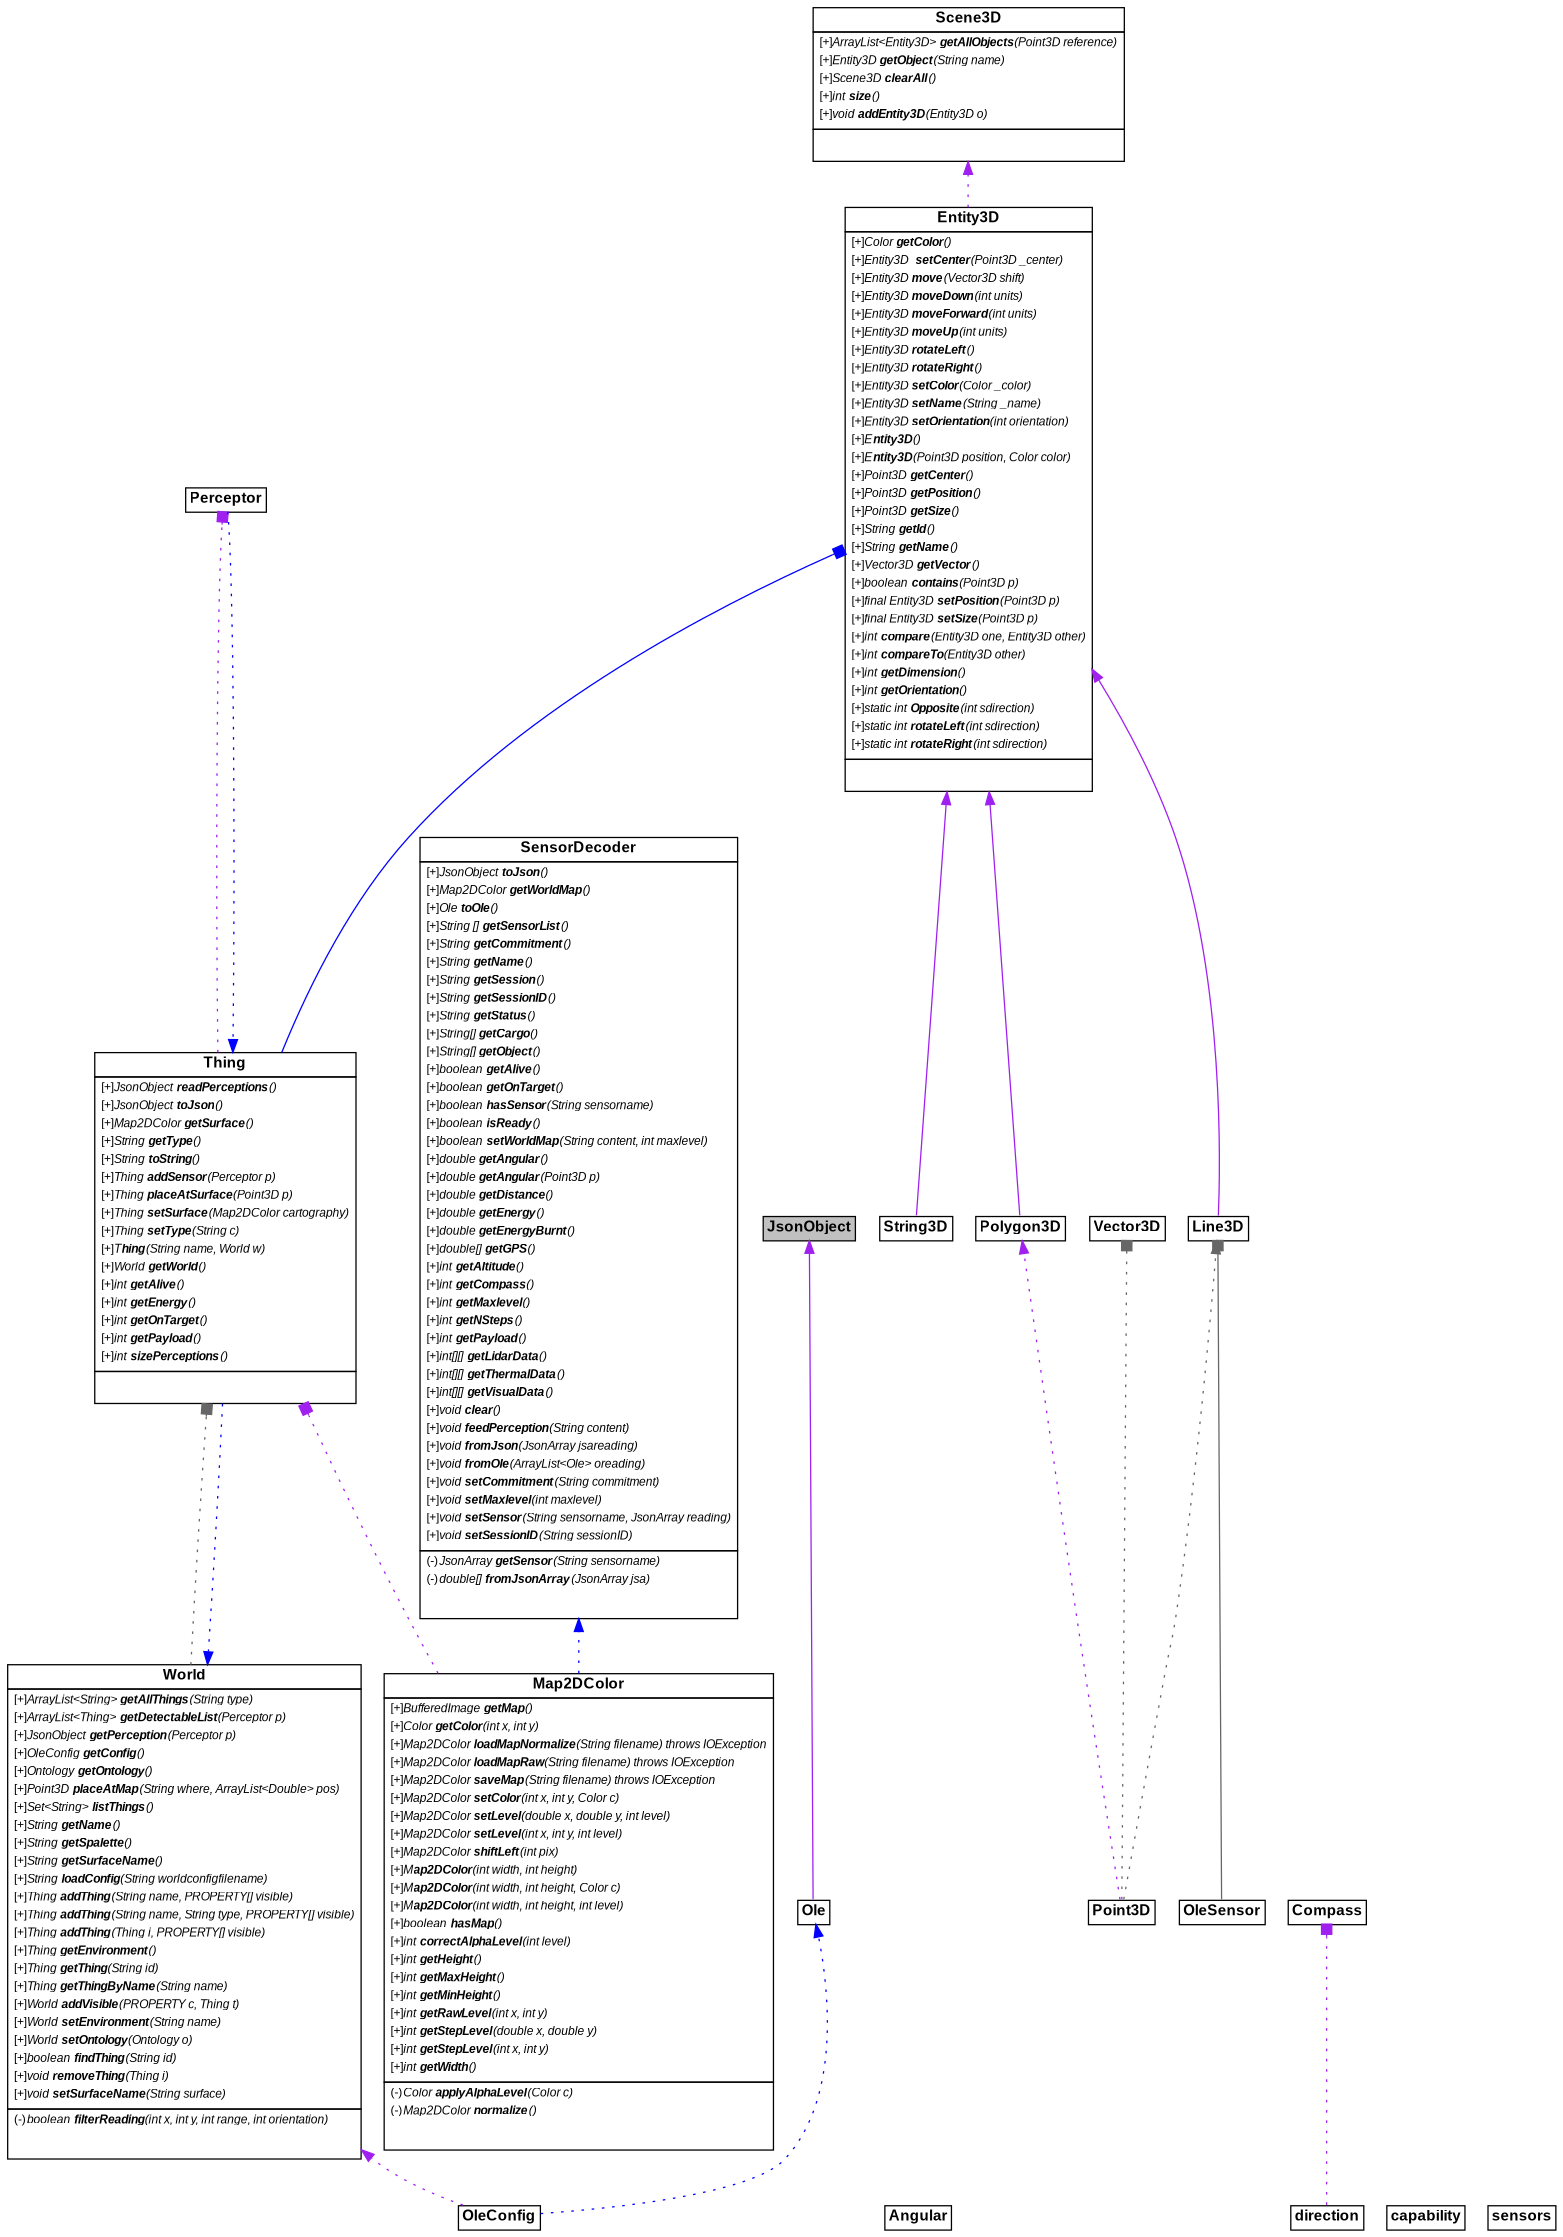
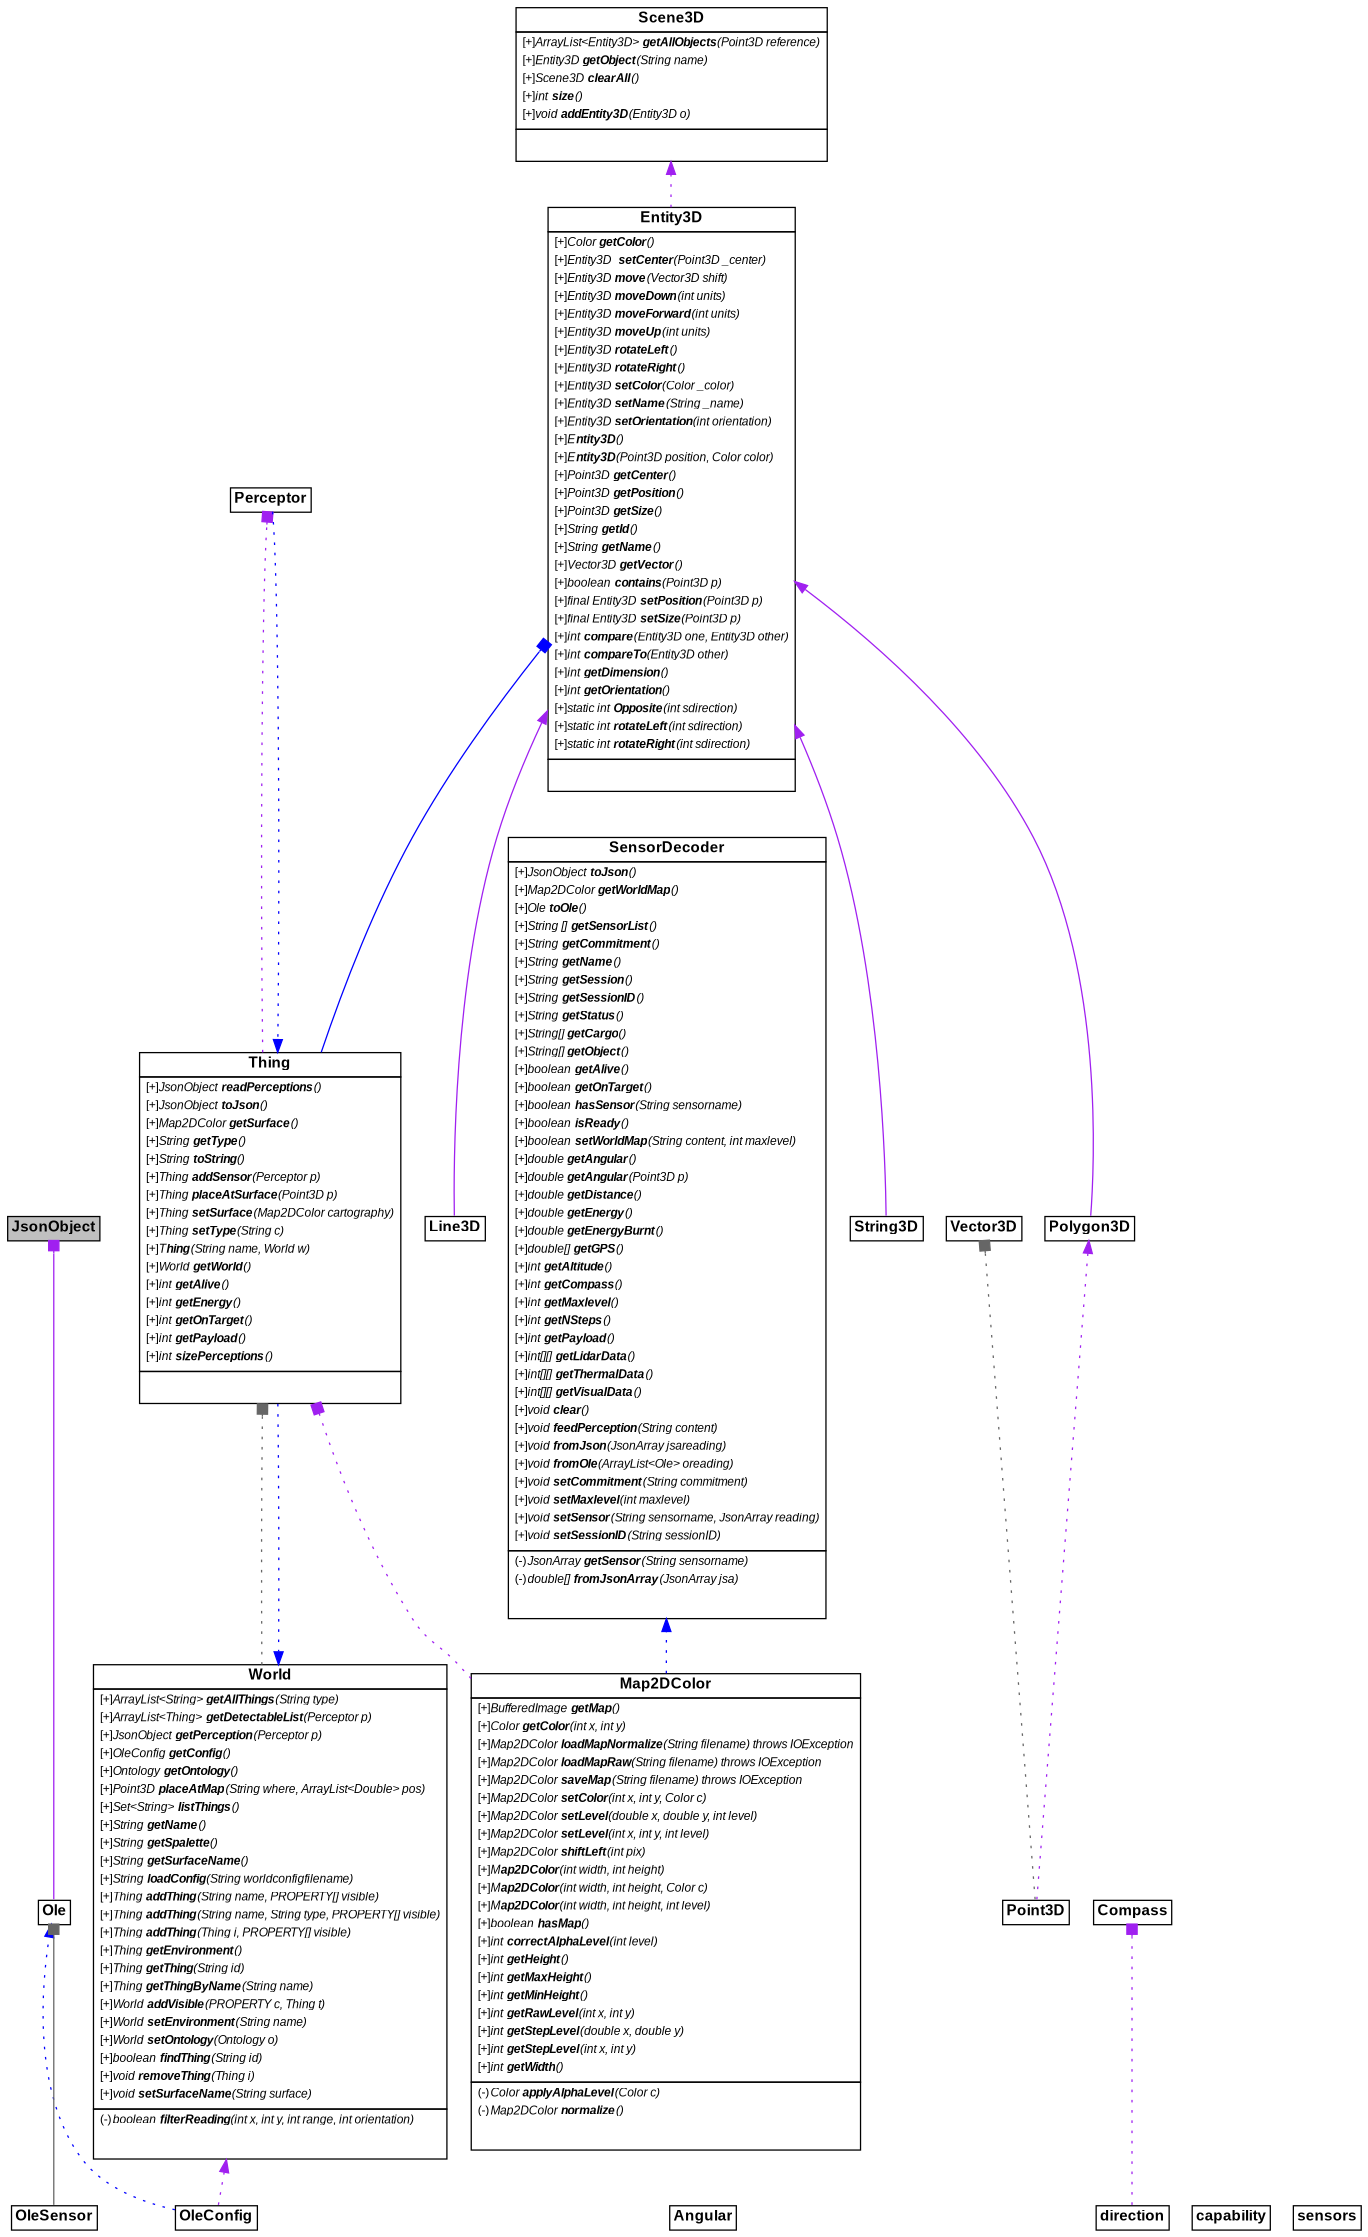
(811, 1576) -> (54, 1576)
(1220, 1576) -> (54, 2058)
(1181, 1578) -> none
